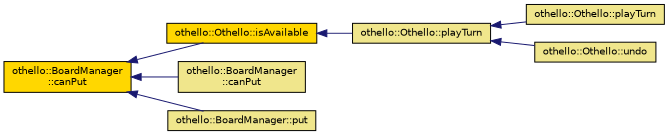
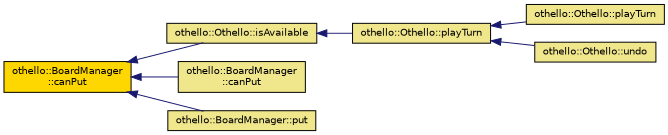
(242, 33) -> (242, 33)
